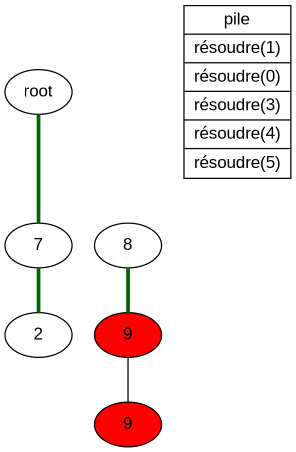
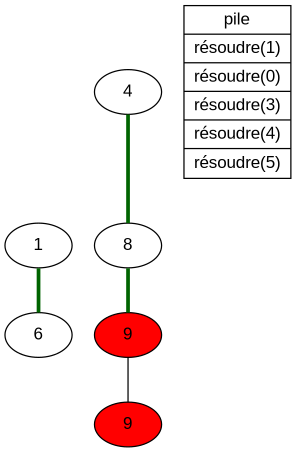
(39, 92) -> none
none -> (128, 92)
(39, 246) -> (39, 246)
(39, 335) -> (39, 335)
